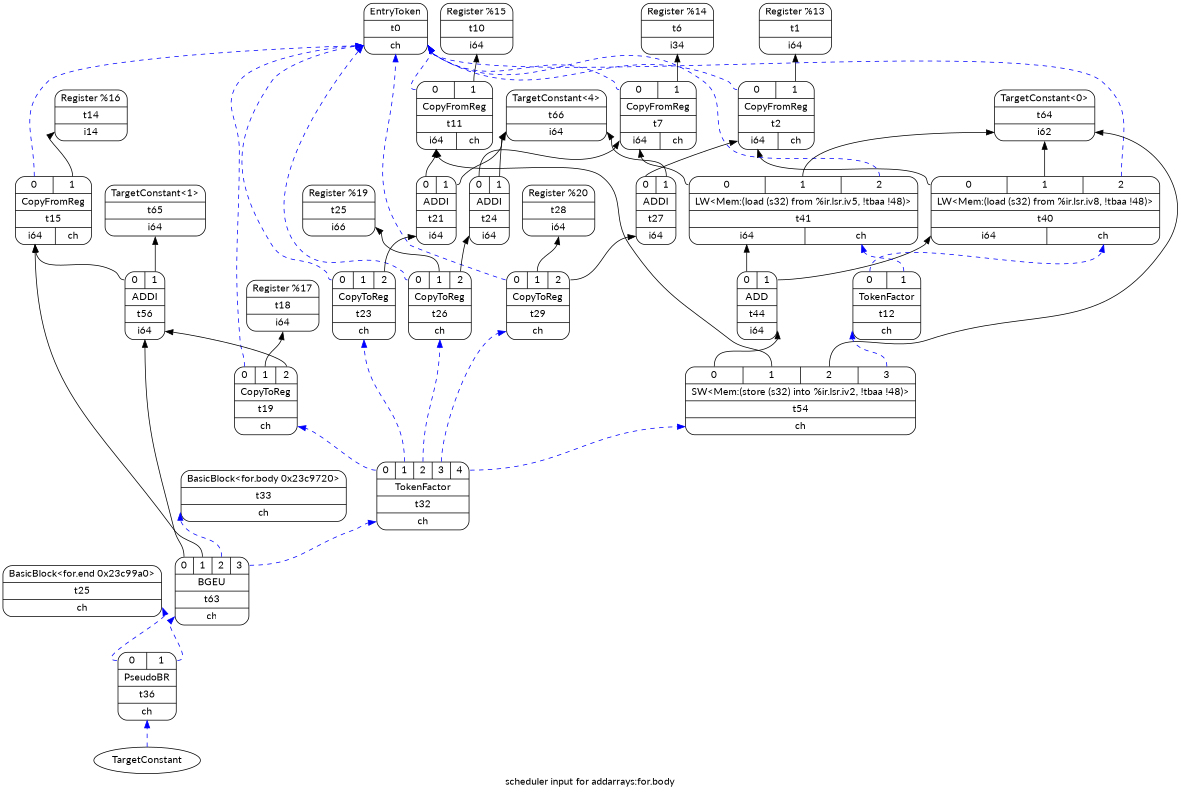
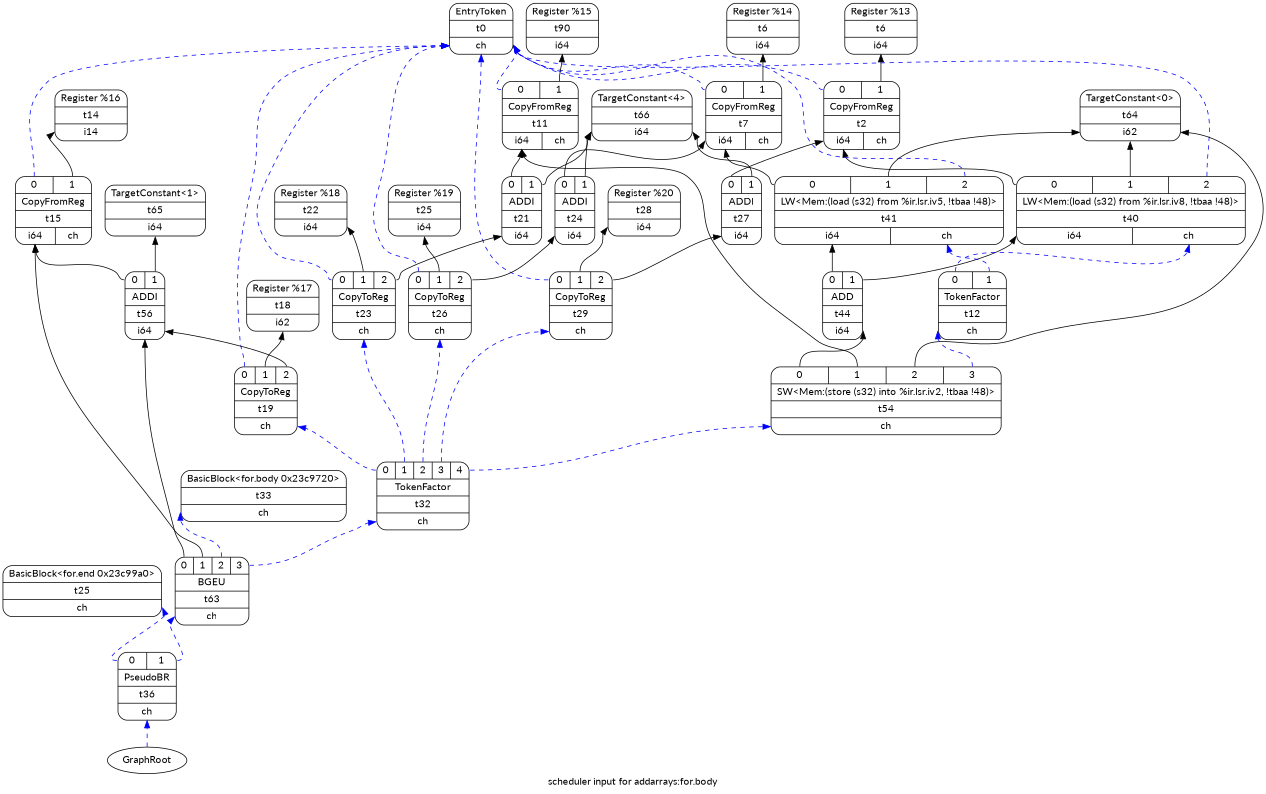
(477, 28) -> (562, 28)
(795, 28) -> (881, 28)
(677, 45) -> (763, 45)
none -> (311, 211)
(339, 227) -> (424, 227)
(283, 322) -> (283, 322)
(147, 760) -> (147, 760)
